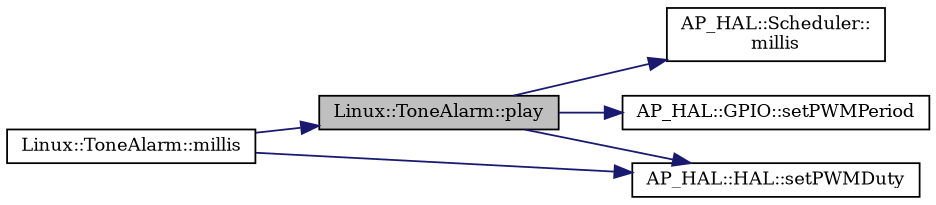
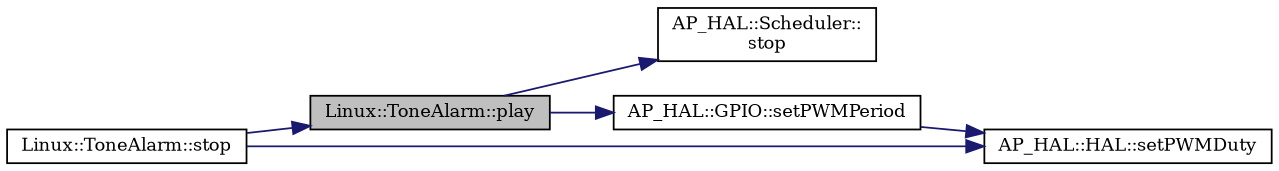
(776, 35) -> (767, 35)
(599, 145) -> (943, 129)
(131, 146) -> (127, 146)
